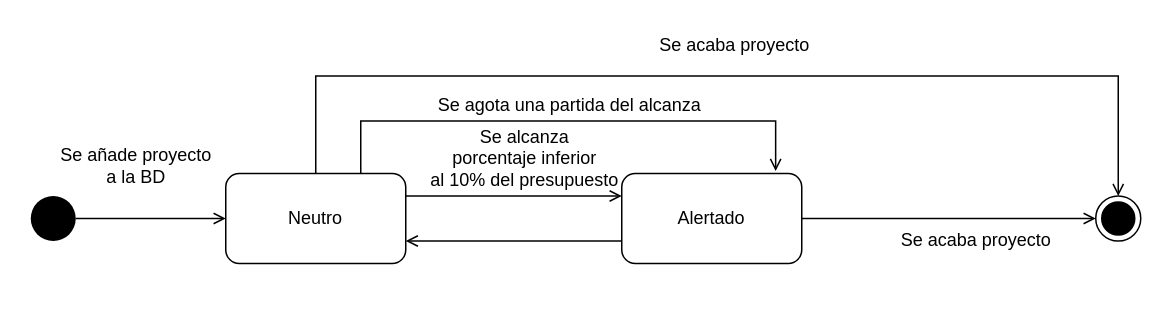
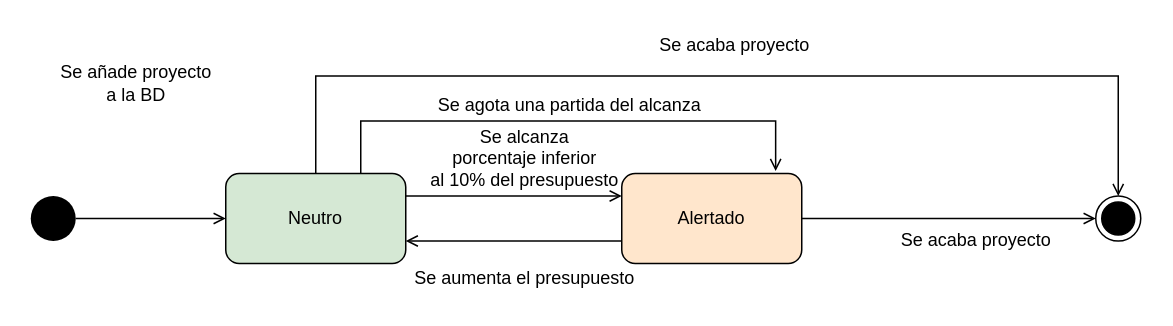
(136, 166) -> (136, 83)
(316, 218) -> (316, 218)
(712, 218) -> (712, 218)
none -> (524, 278)
